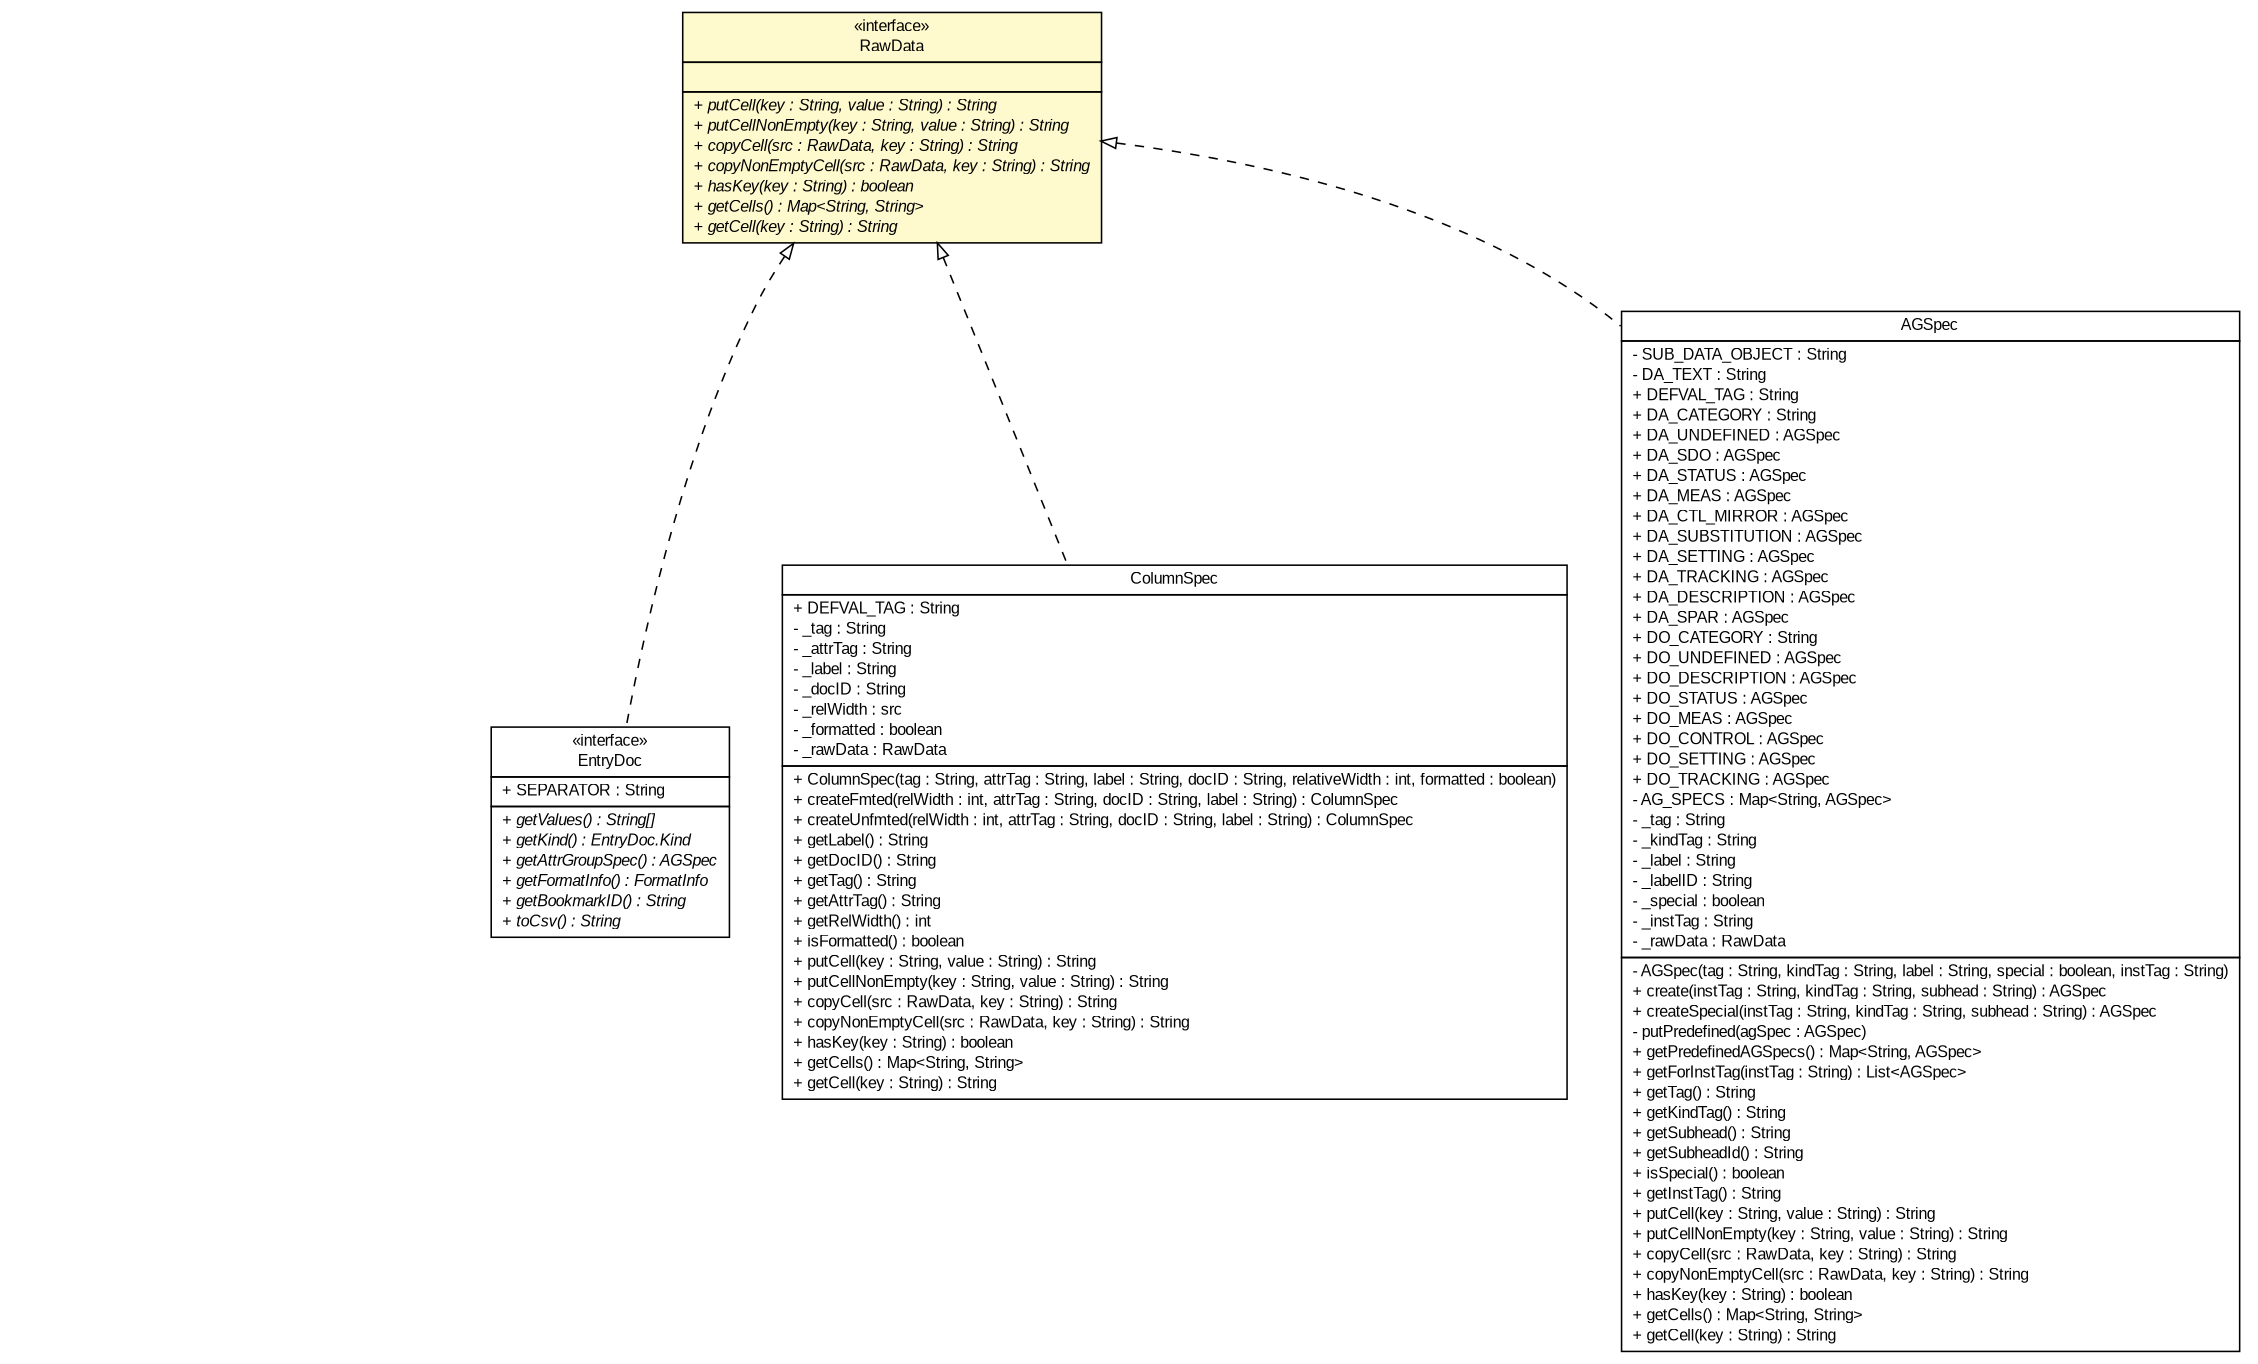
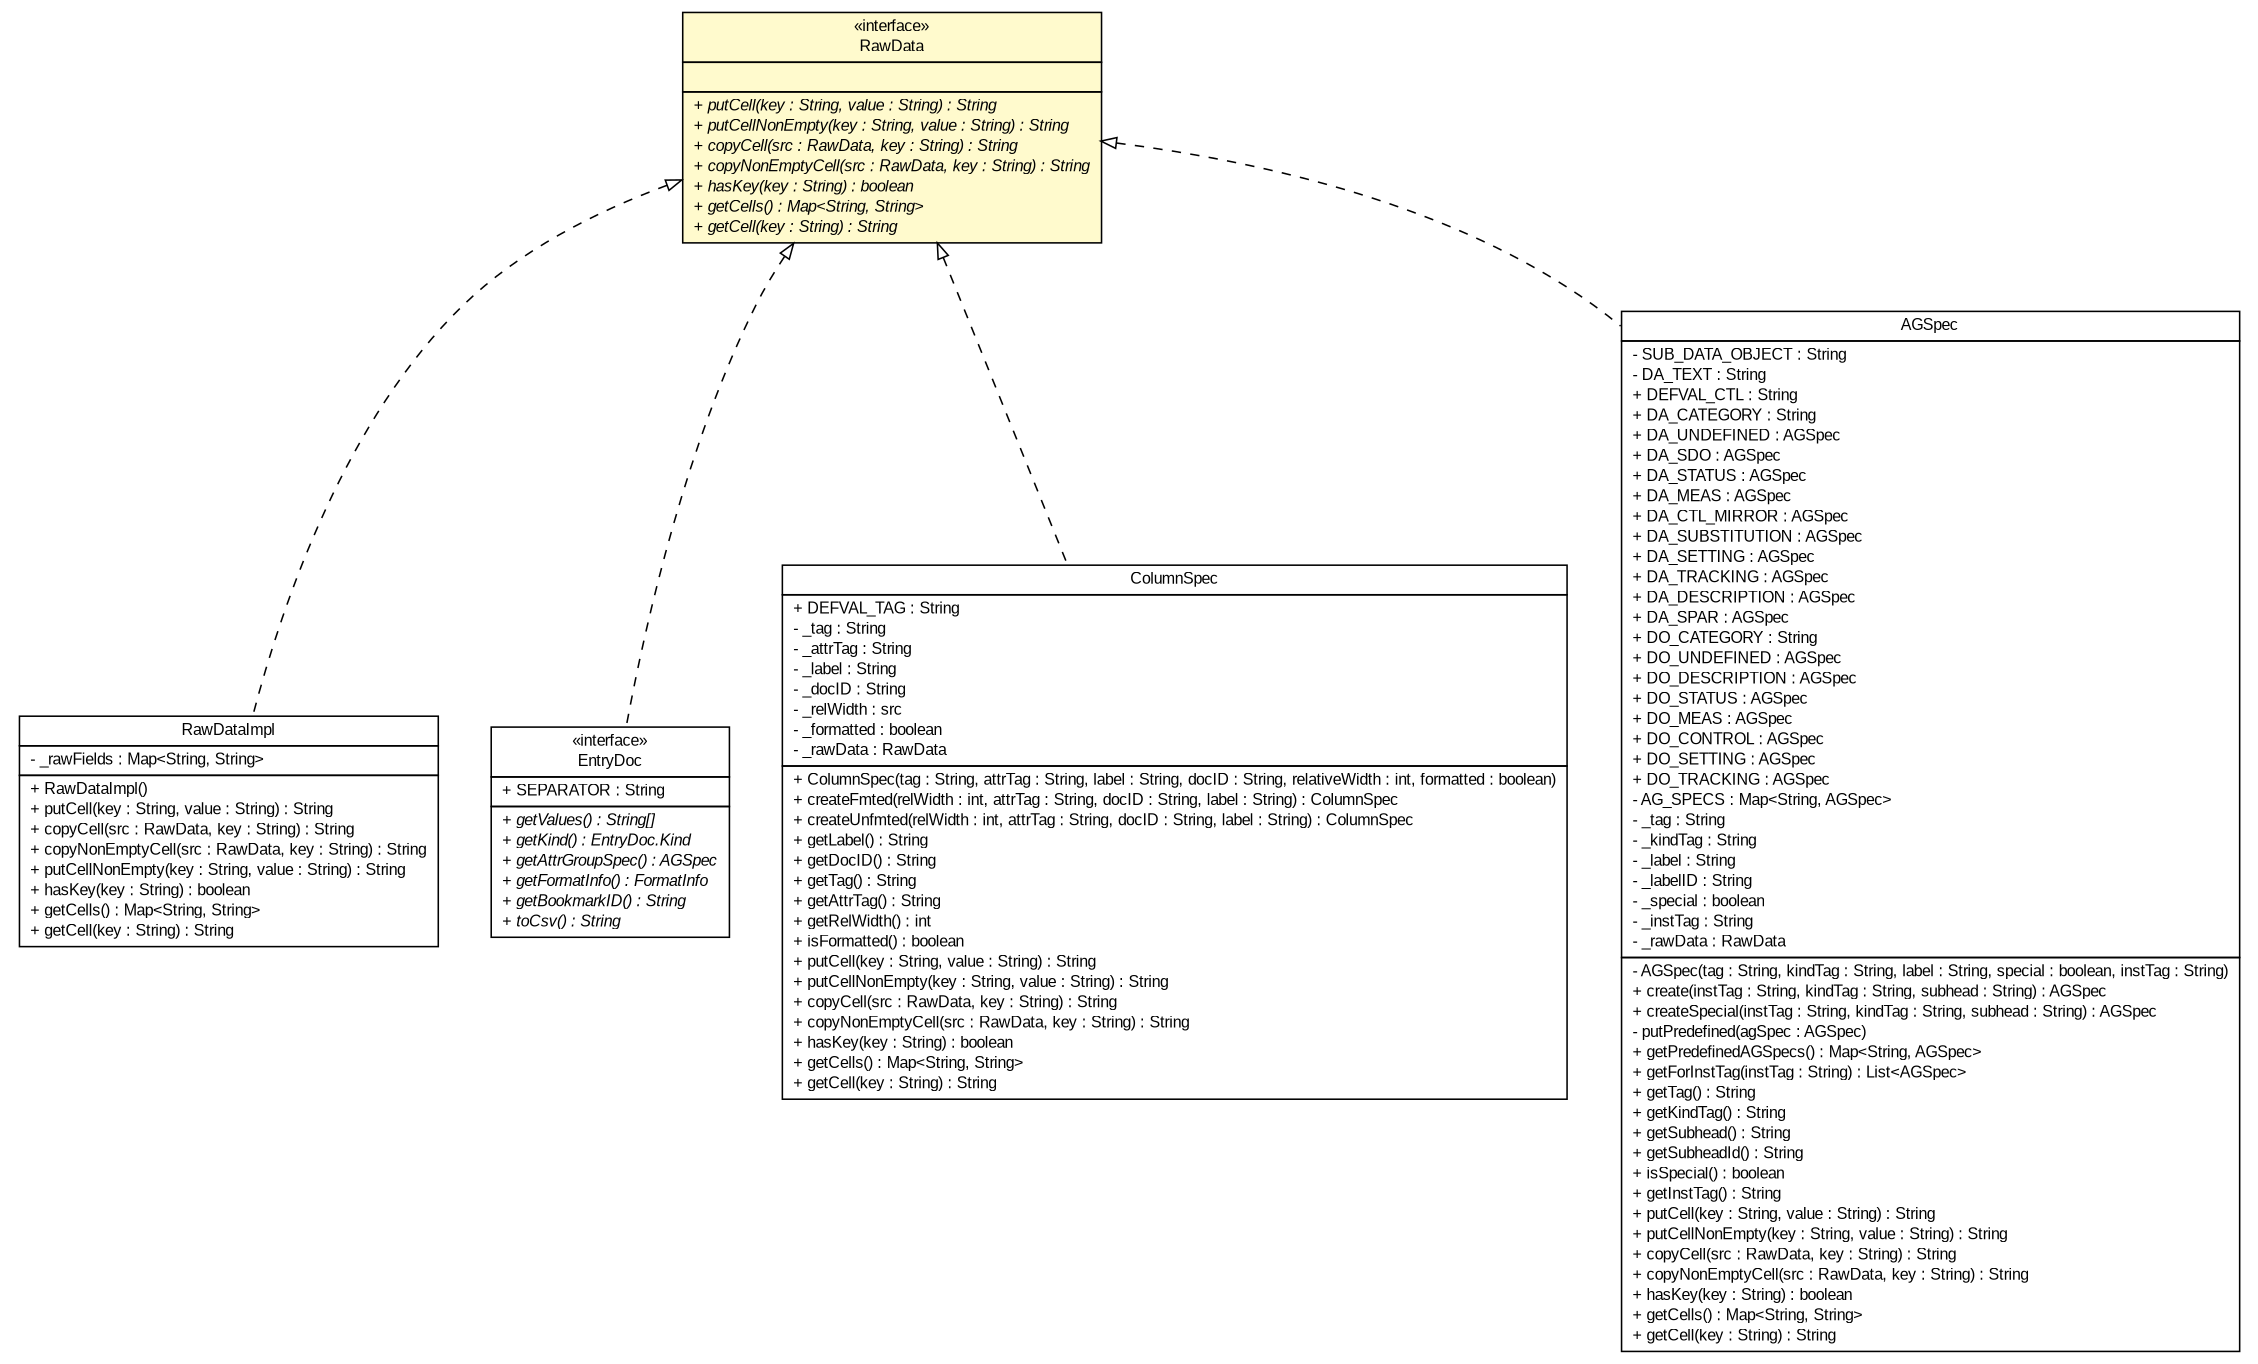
(1716, 395) -> (1715, 395)
none -> (228, 831)
